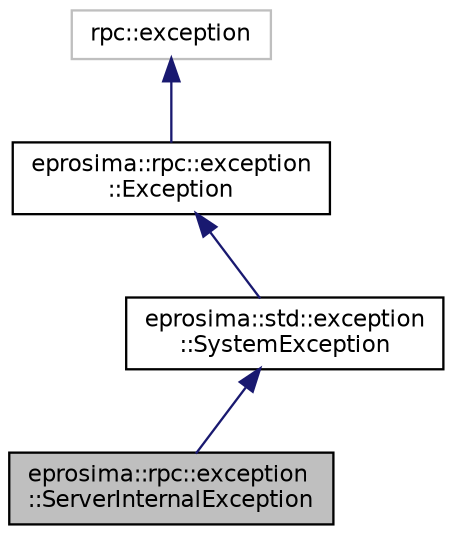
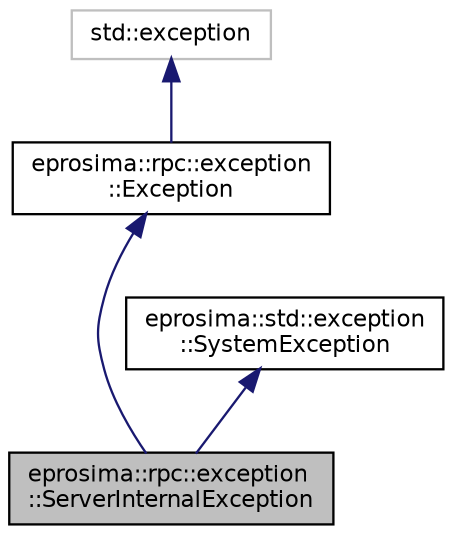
(171, 35) -> (171, 35)
(235, 265) -> (99, 345)
